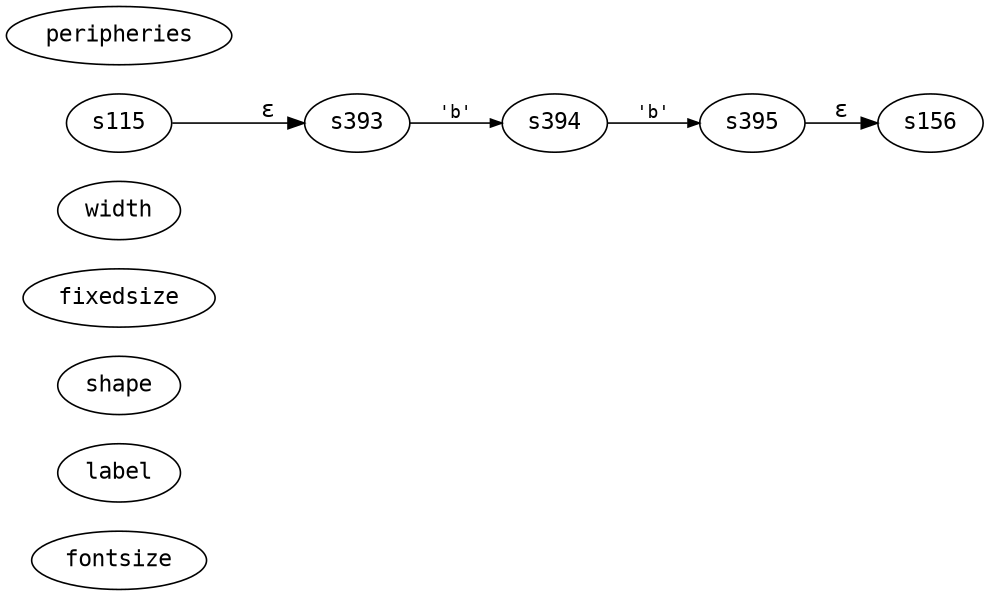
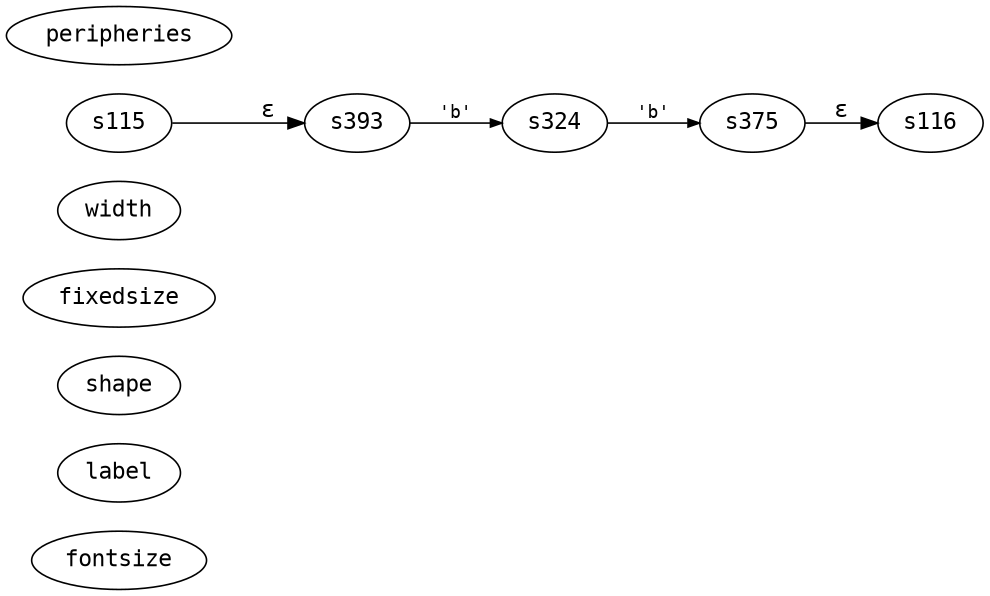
(555, 123) -> (555, 123)
(752, 123) -> (752, 123)
(931, 123) -> (931, 123)
